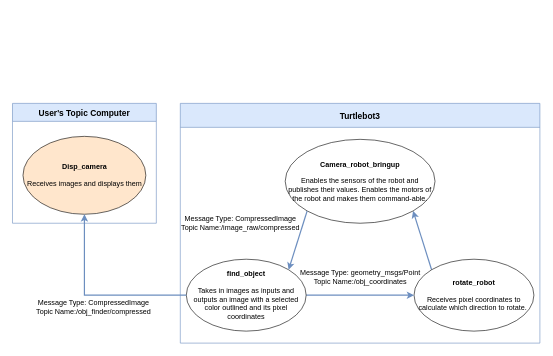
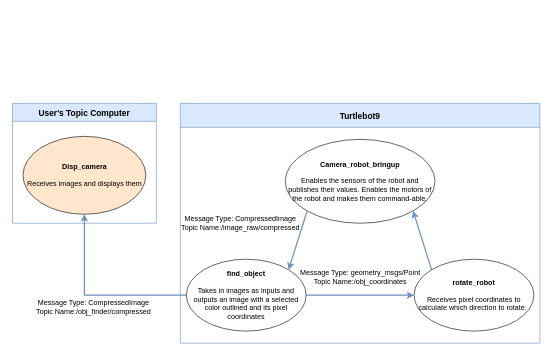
(360, 116) -> (360, 116)
